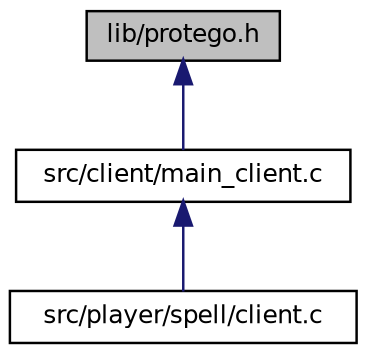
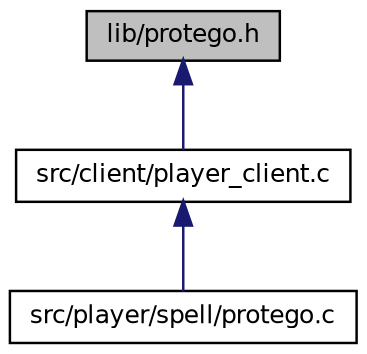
(183, 176) -> (183, 176)
(183, 317) -> (183, 317)
